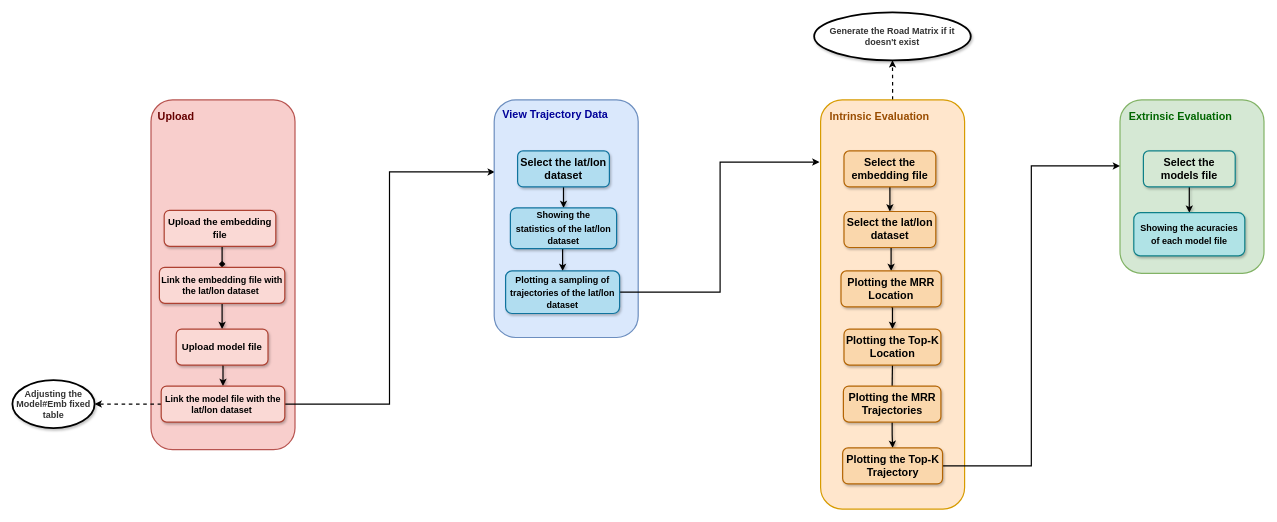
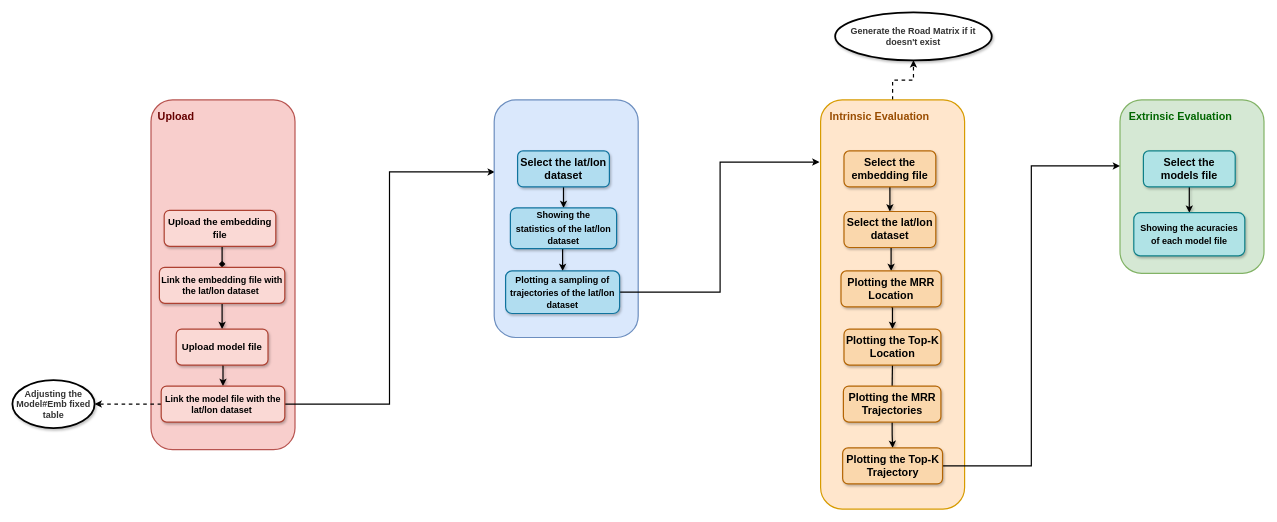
(892, 36) -> (913, 36)
(555, 114) -> none
(1189, 169) -> (1189, 169)
